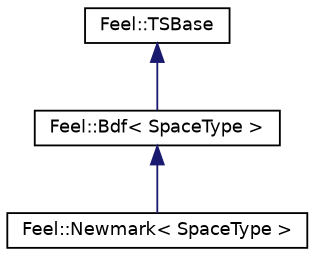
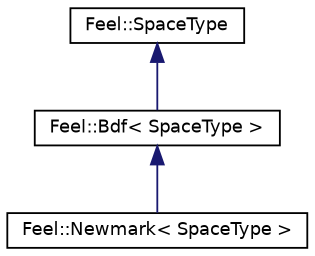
(157, 26) -> (157, 26)
